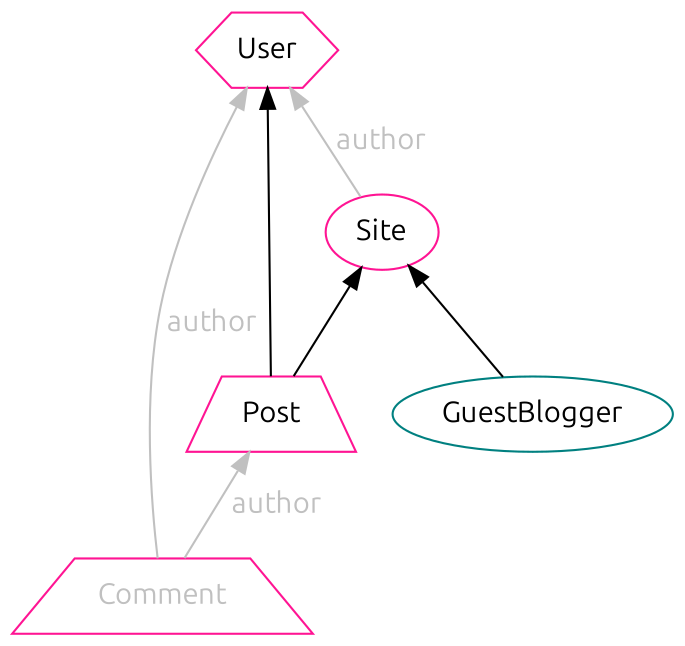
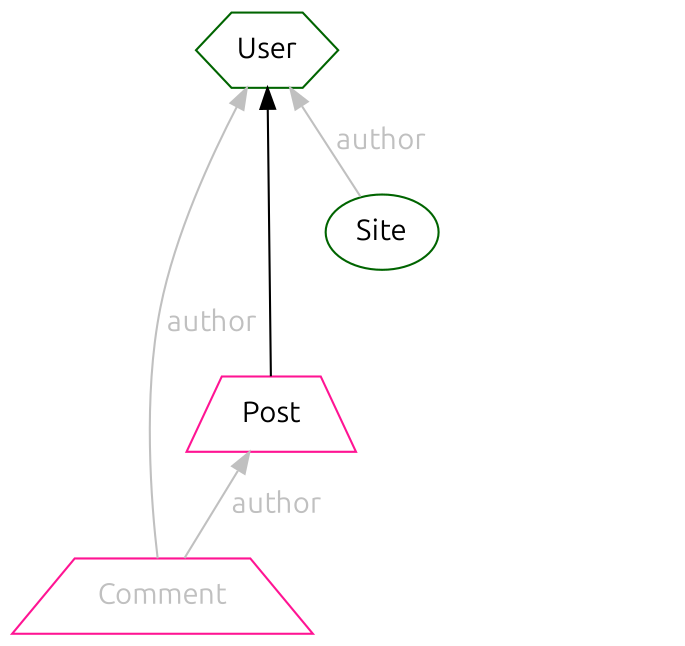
(267, 50) -> (267, 50)
(382, 232) -> (382, 232)
(322, 331) -> none
(533, 414) -> none
